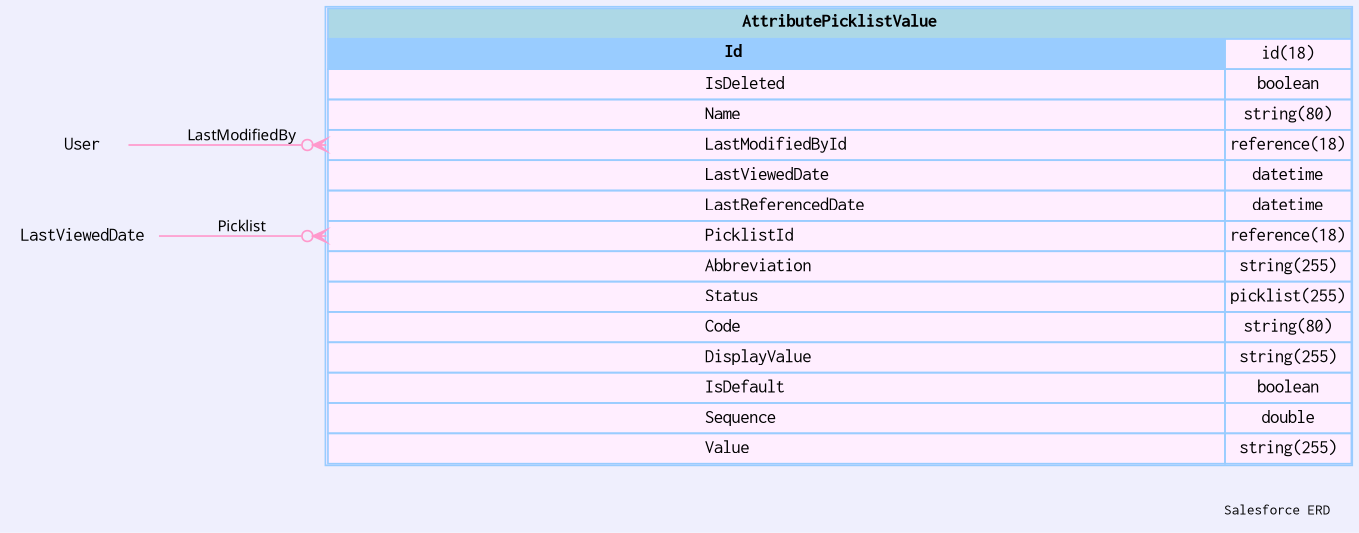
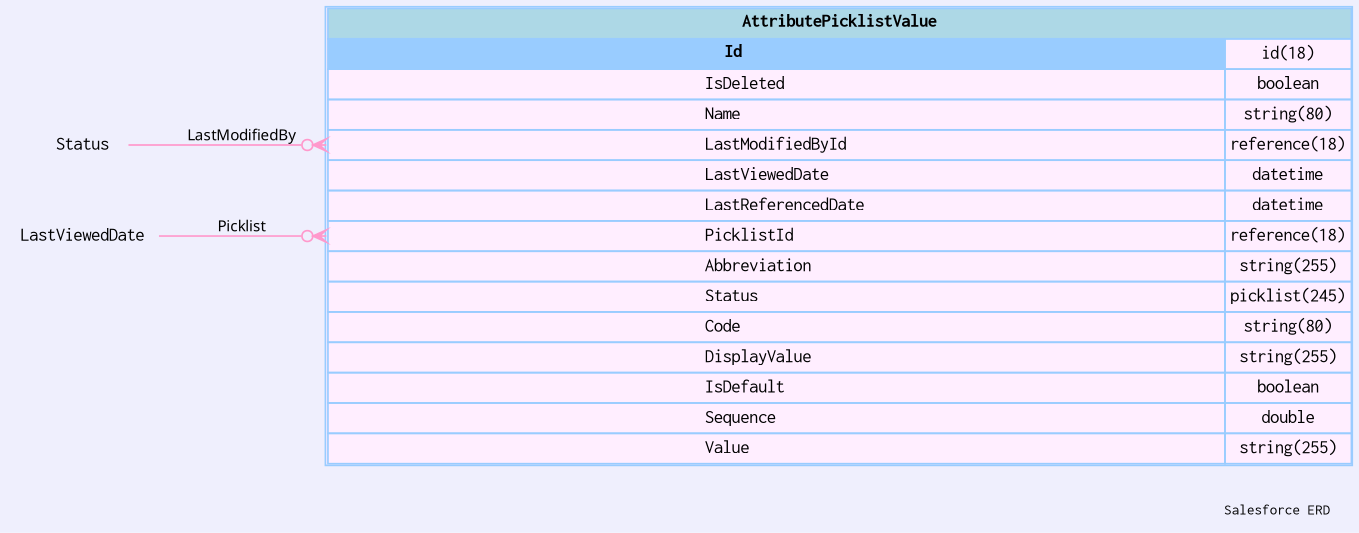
(83, 145) -> (83, 145)
(1288, 296) -> (1288, 296)
